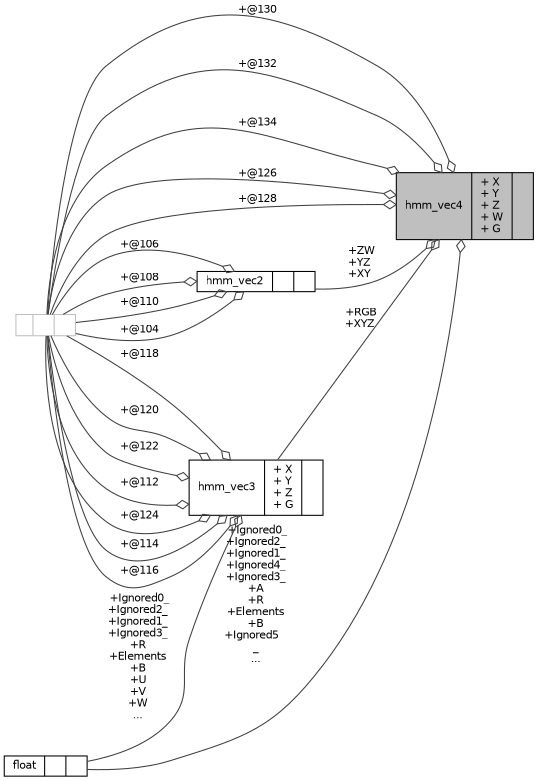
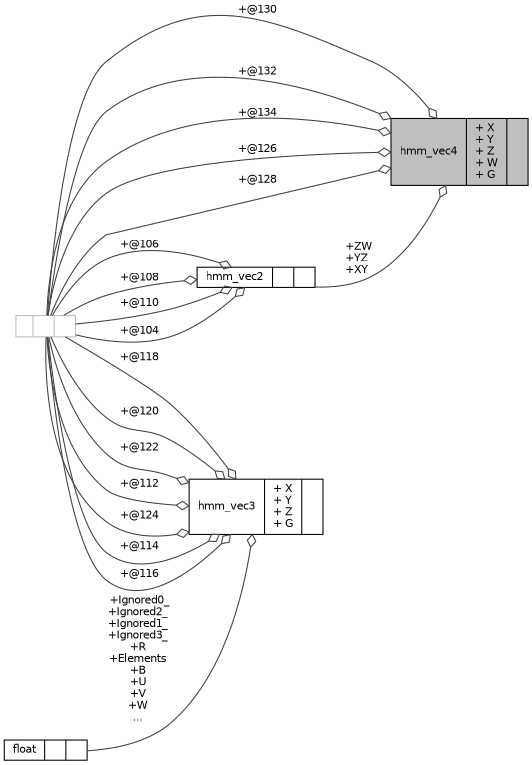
(355, 355) -> none
(368, 592) -> none
